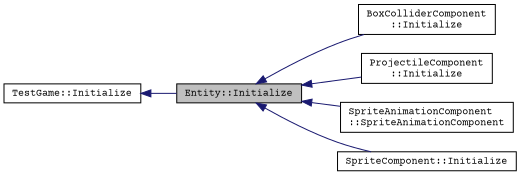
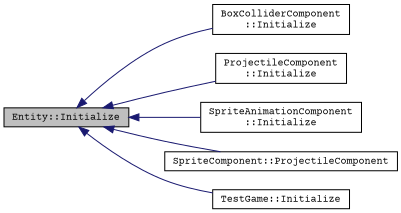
(164, 93) -> (146, 172)
(427, 117) -> (281, 117)
(427, 161) -> (281, 161)
